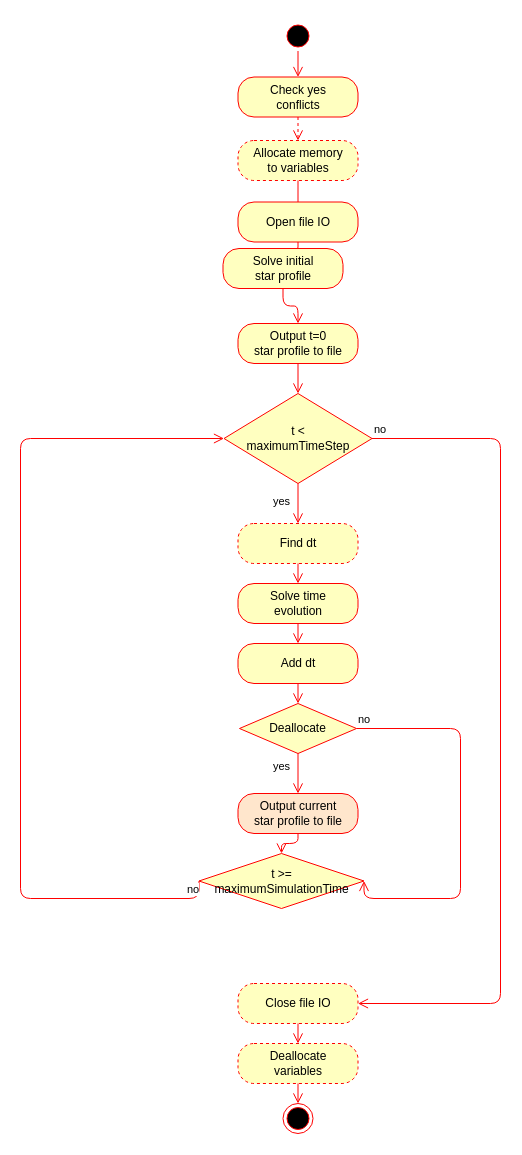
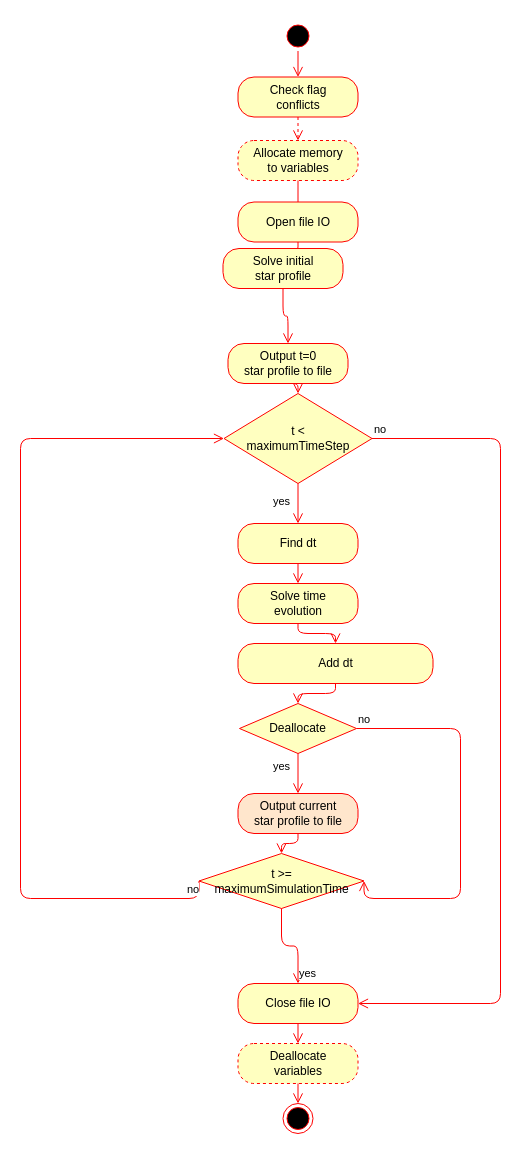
(299, 98) -> (299, 98)
(298, 344) -> (288, 364)
(298, 544) -> (298, 544)
(298, 664) -> (336, 664)
none -> (291, 946)
(298, 1004) -> (298, 1004)
